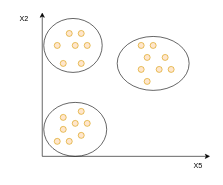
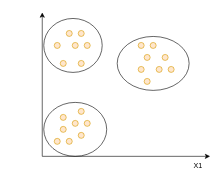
(24, 18) -> none
(198, 166) -> (198, 166)
